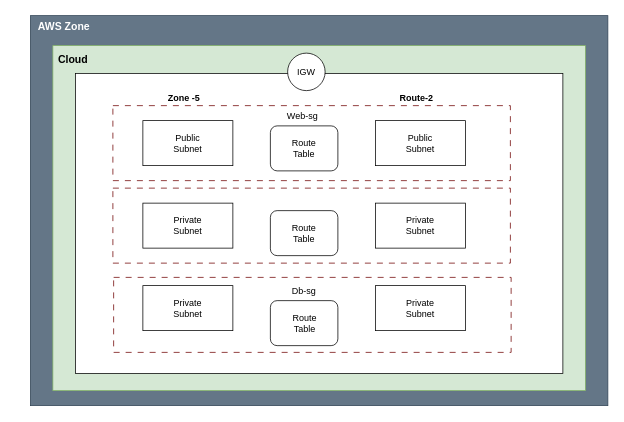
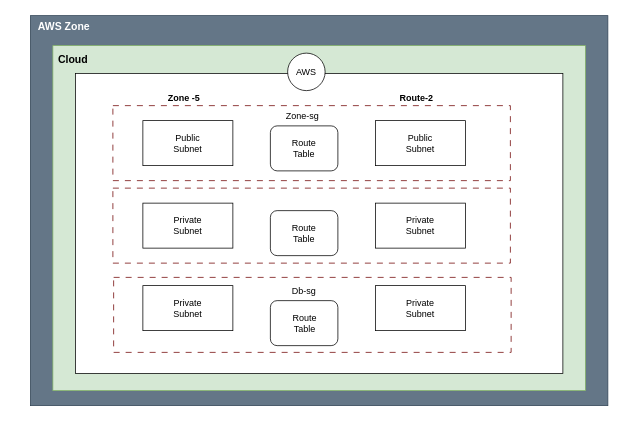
(306, 72) -> (306, 72)
(303, 116) -> (303, 116)
